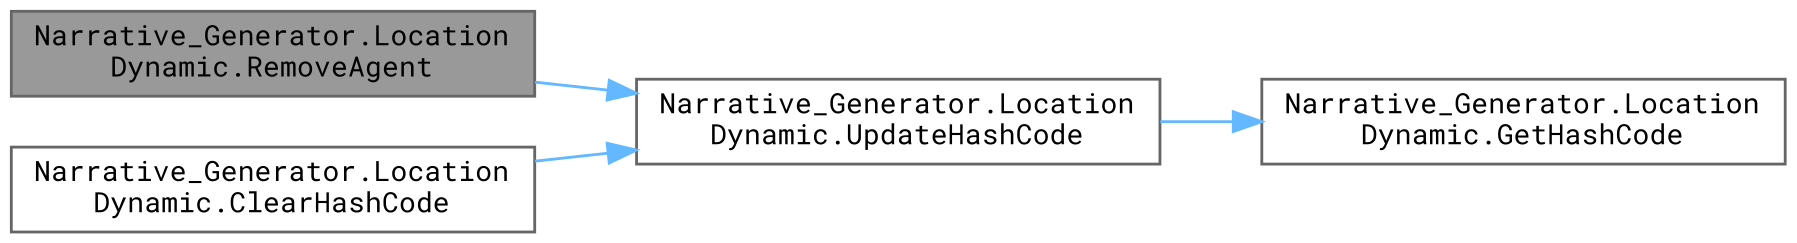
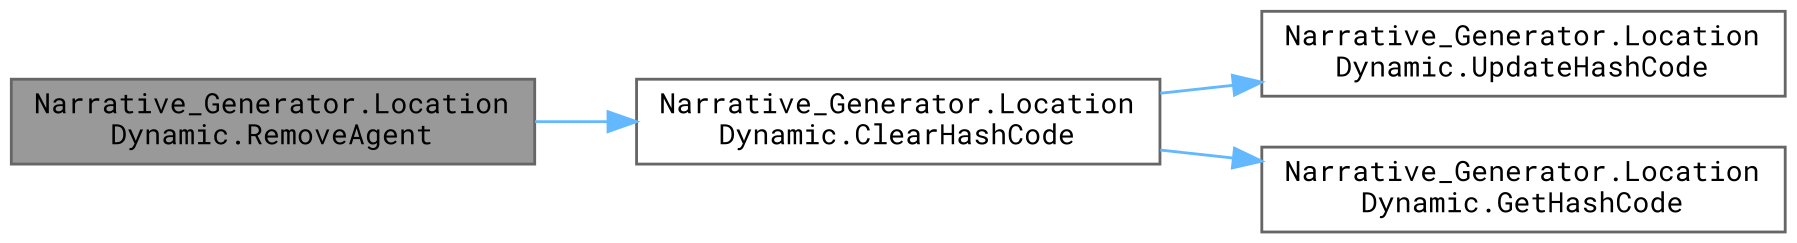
(571, 86) -> (571, 122)
(1197, 122) -> (1197, 154)
